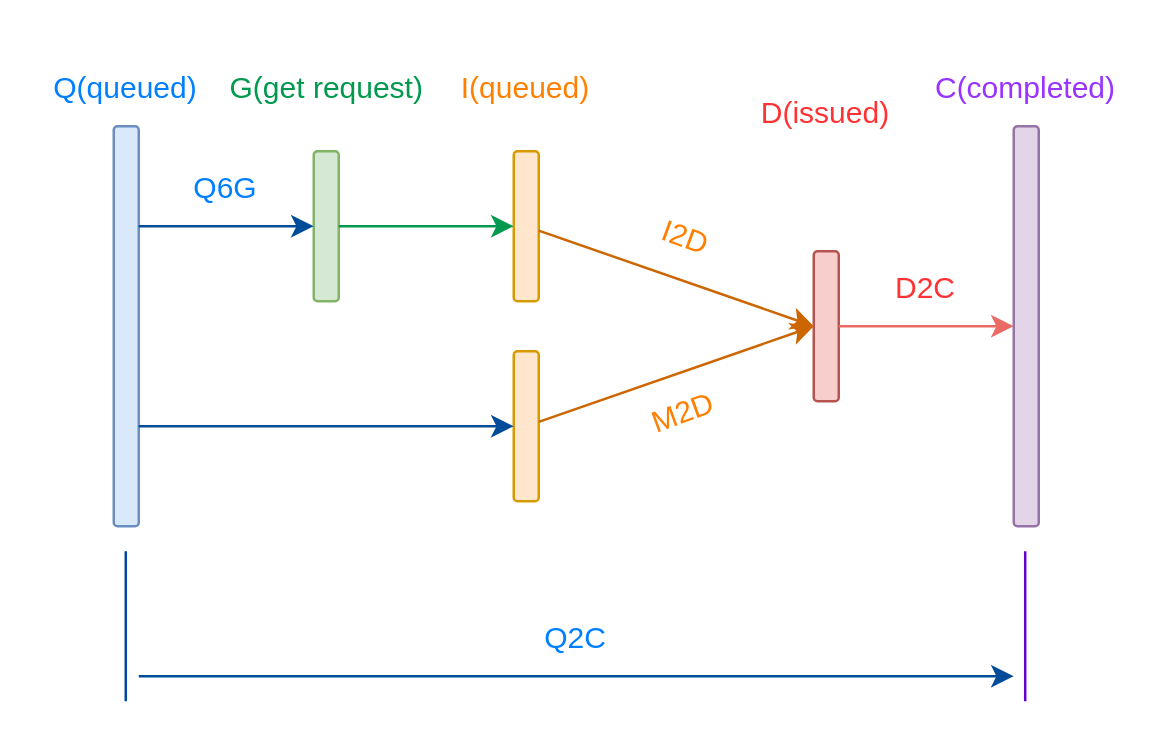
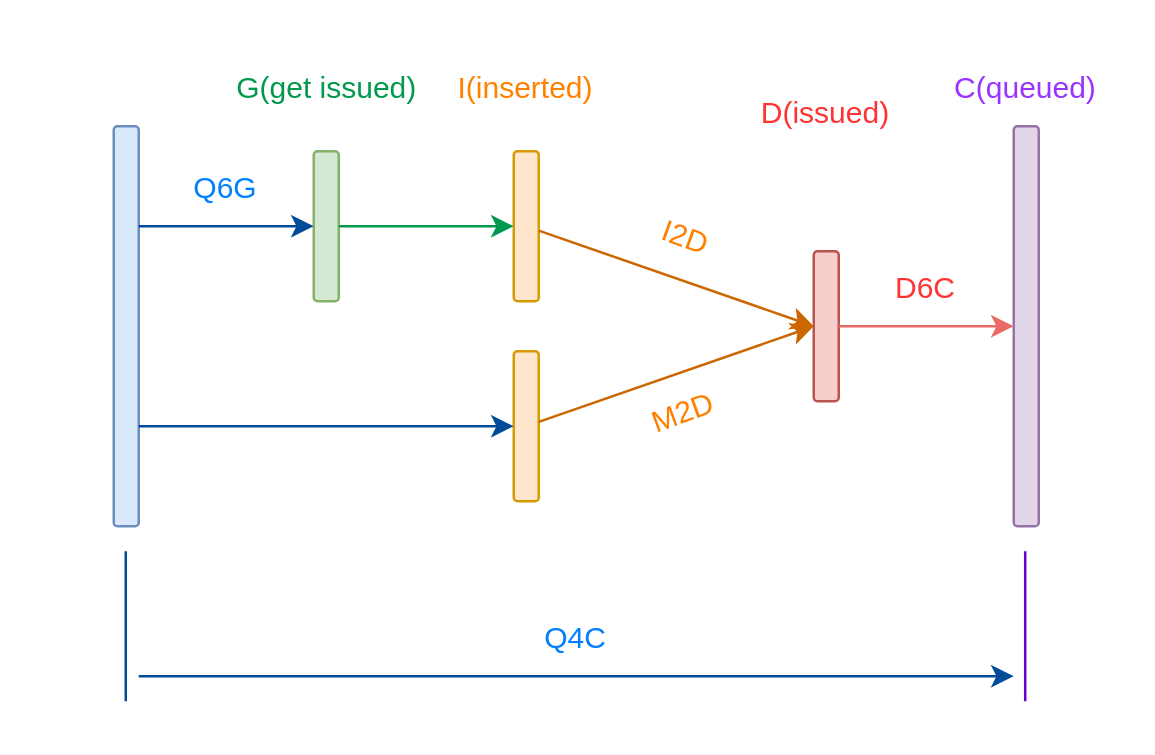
(126, 89) -> none
(328, 89) -> (328, 89)
(526, 89) -> (526, 89)
(1026, 89) -> (1026, 89)
(926, 289) -> (926, 289)
(576, 639) -> (576, 639)
